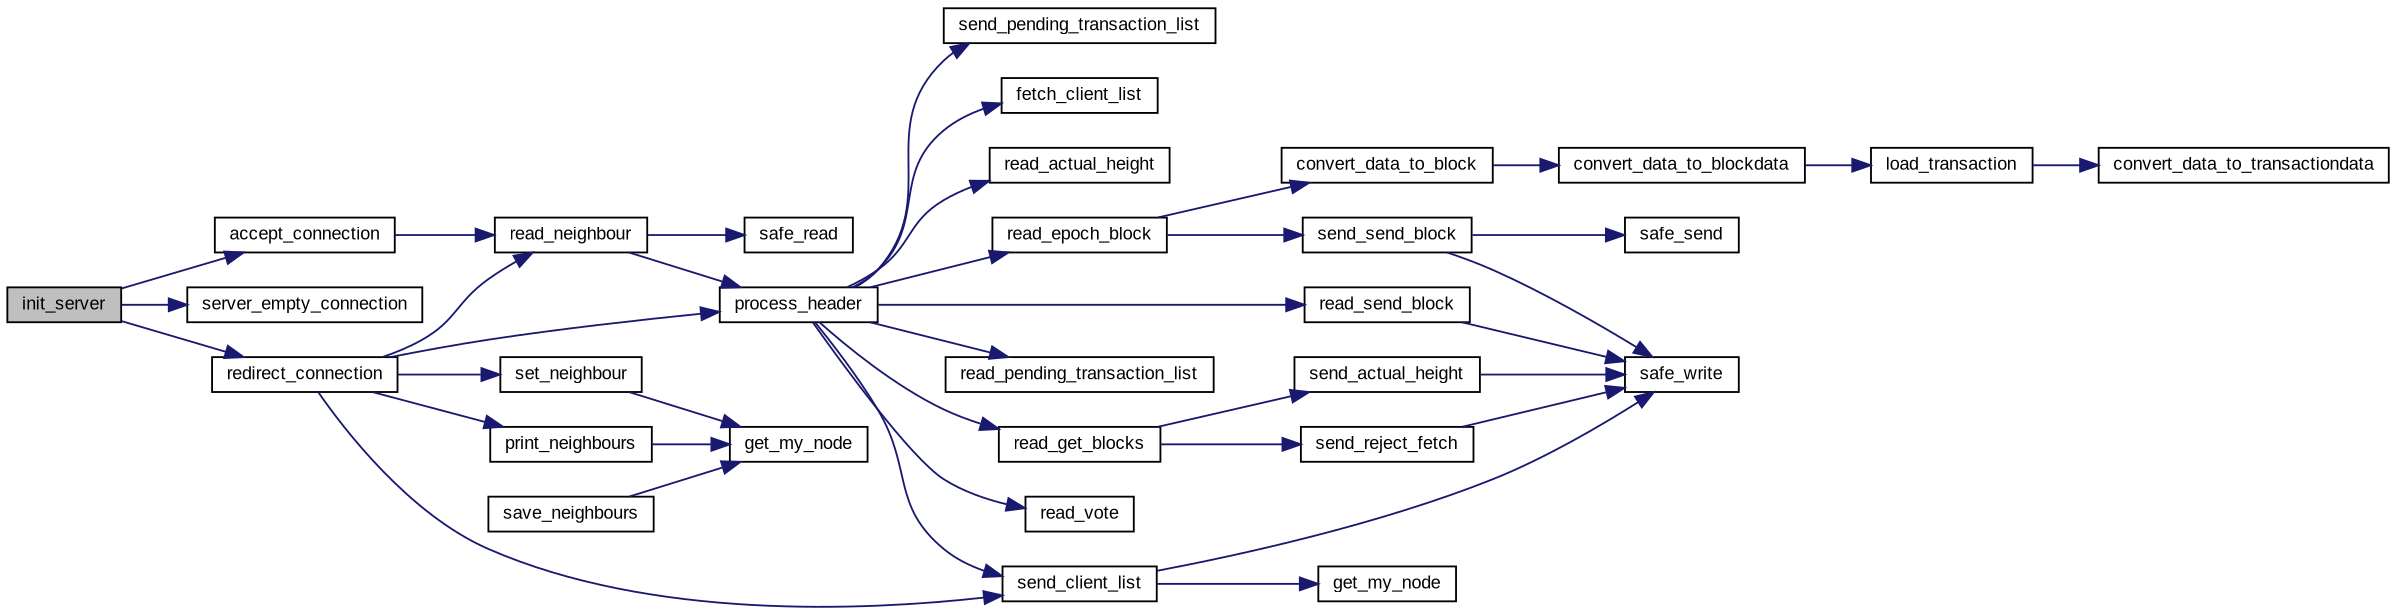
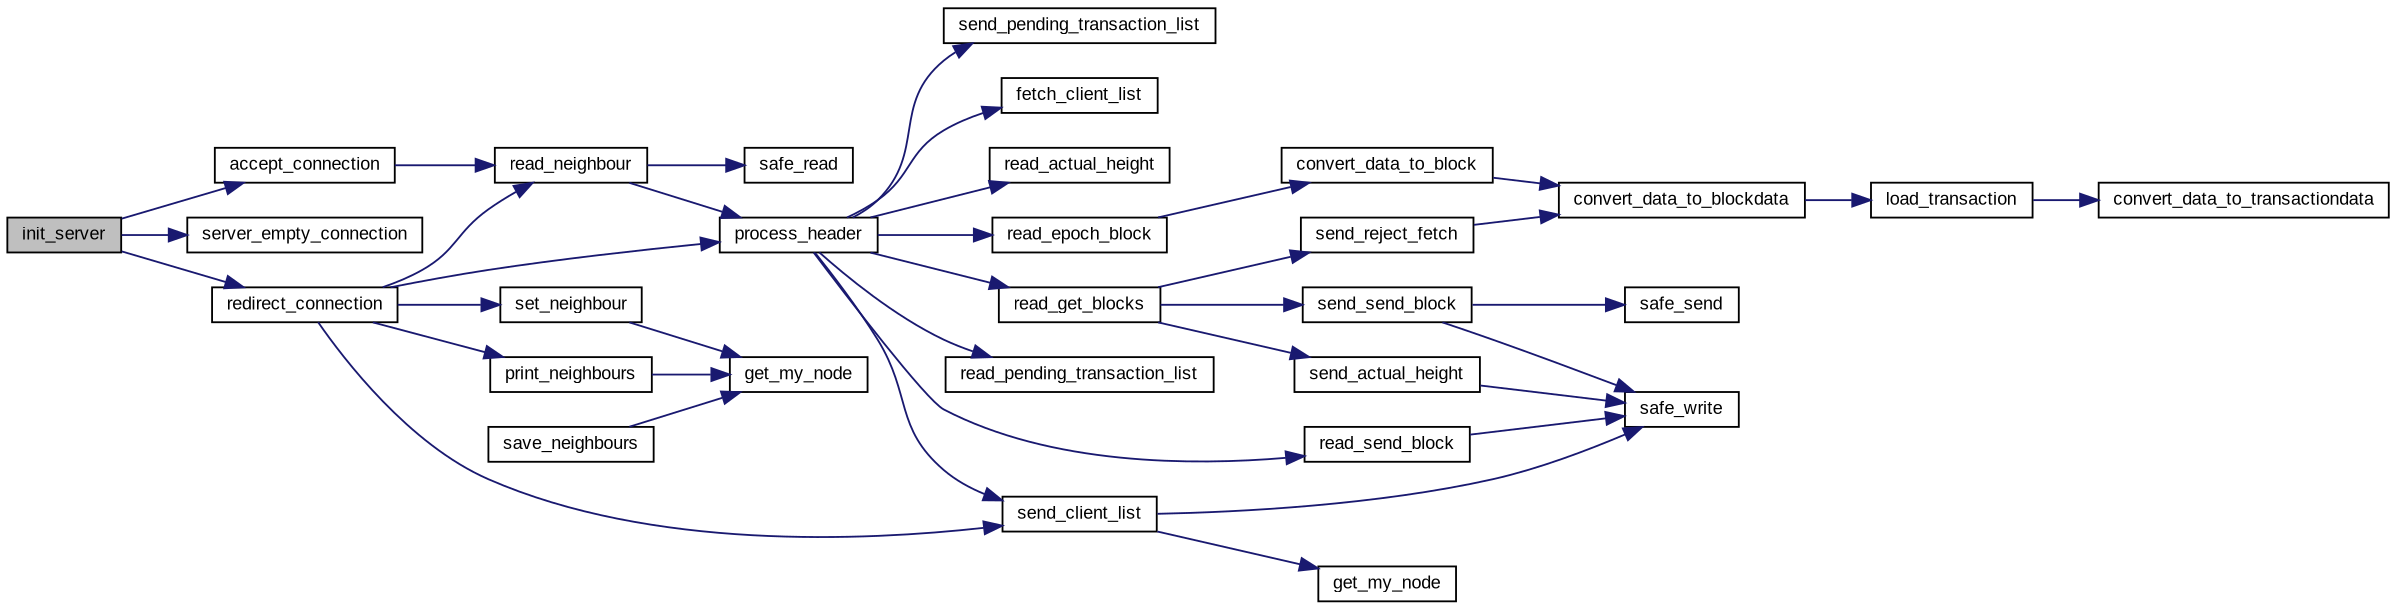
(1225, 235) -> (1222, 305)
(1534, 409) -> (1507, 221)
(1080, 514) -> none
